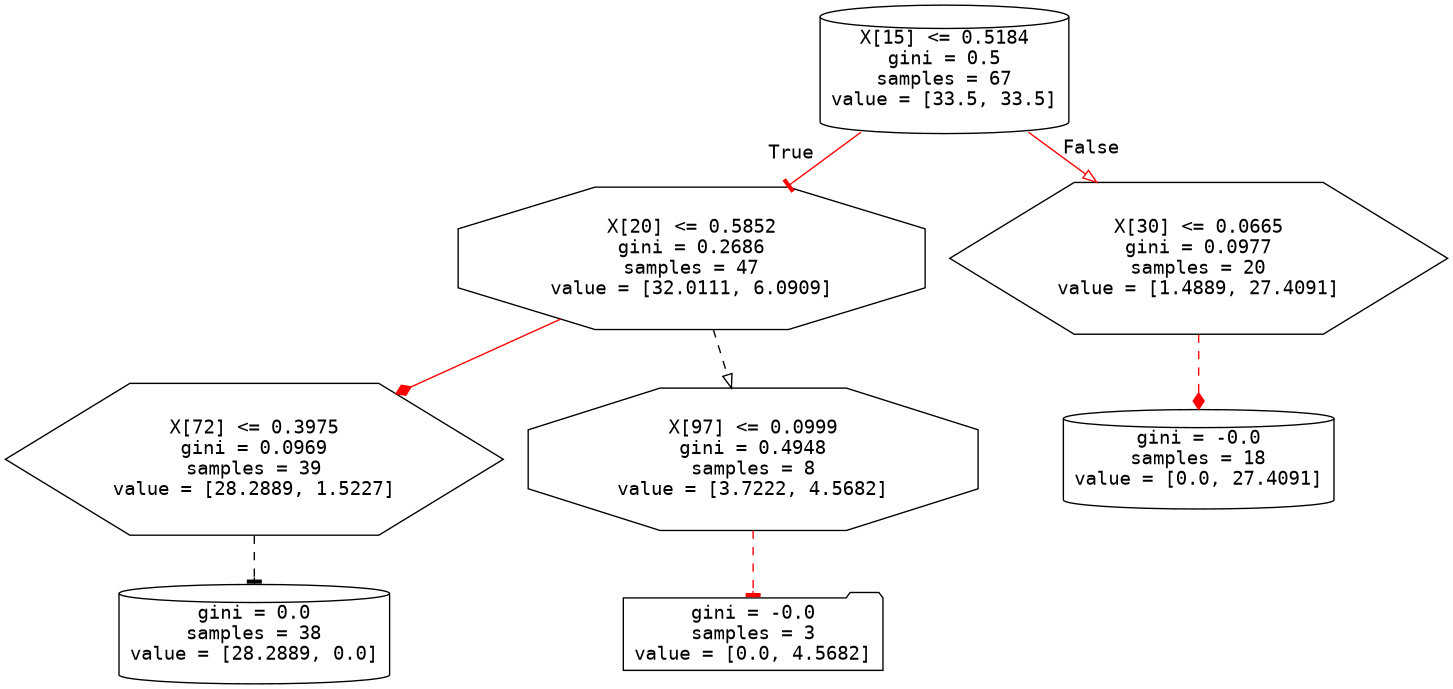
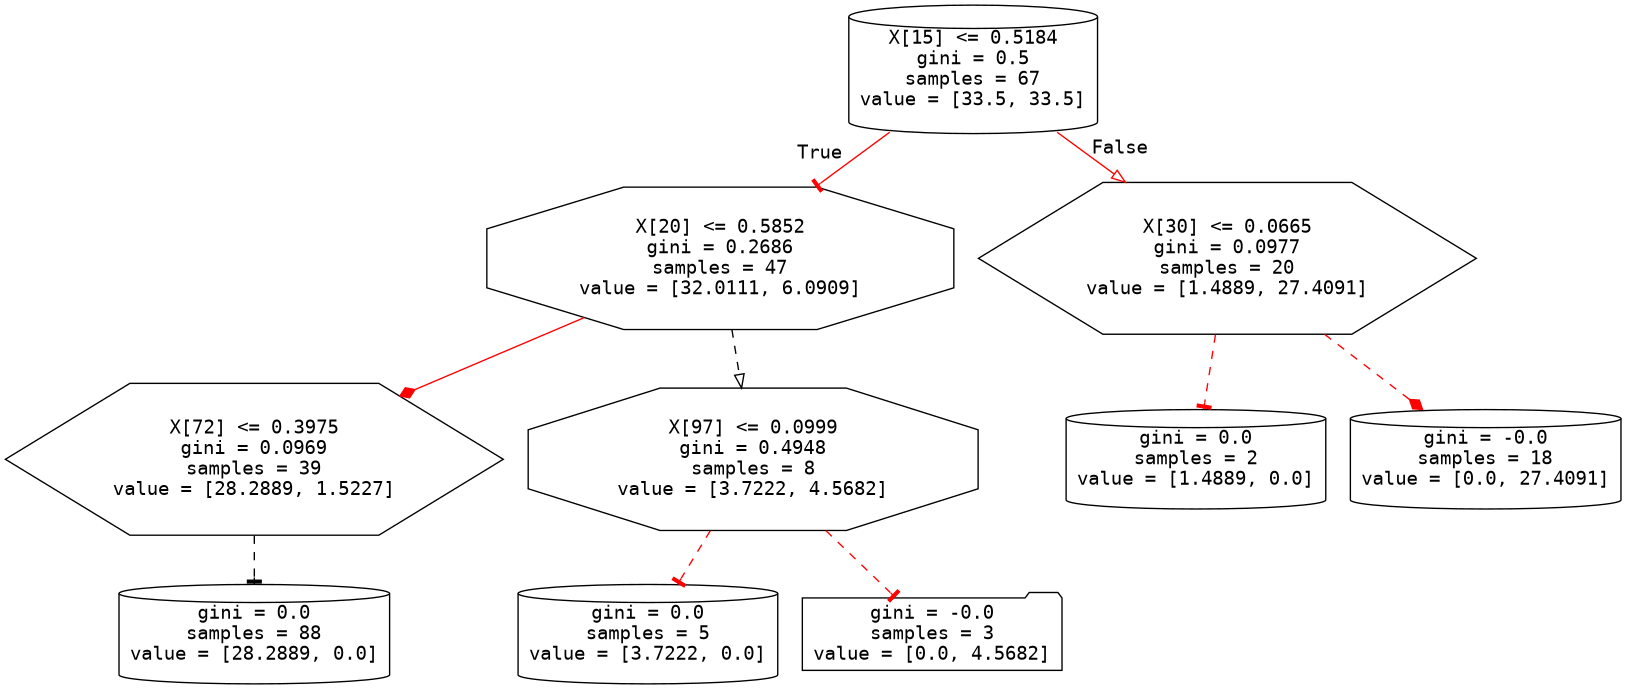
none -> (1196, 459)
(254, 634) -> (254, 634)
none -> (648, 634)
